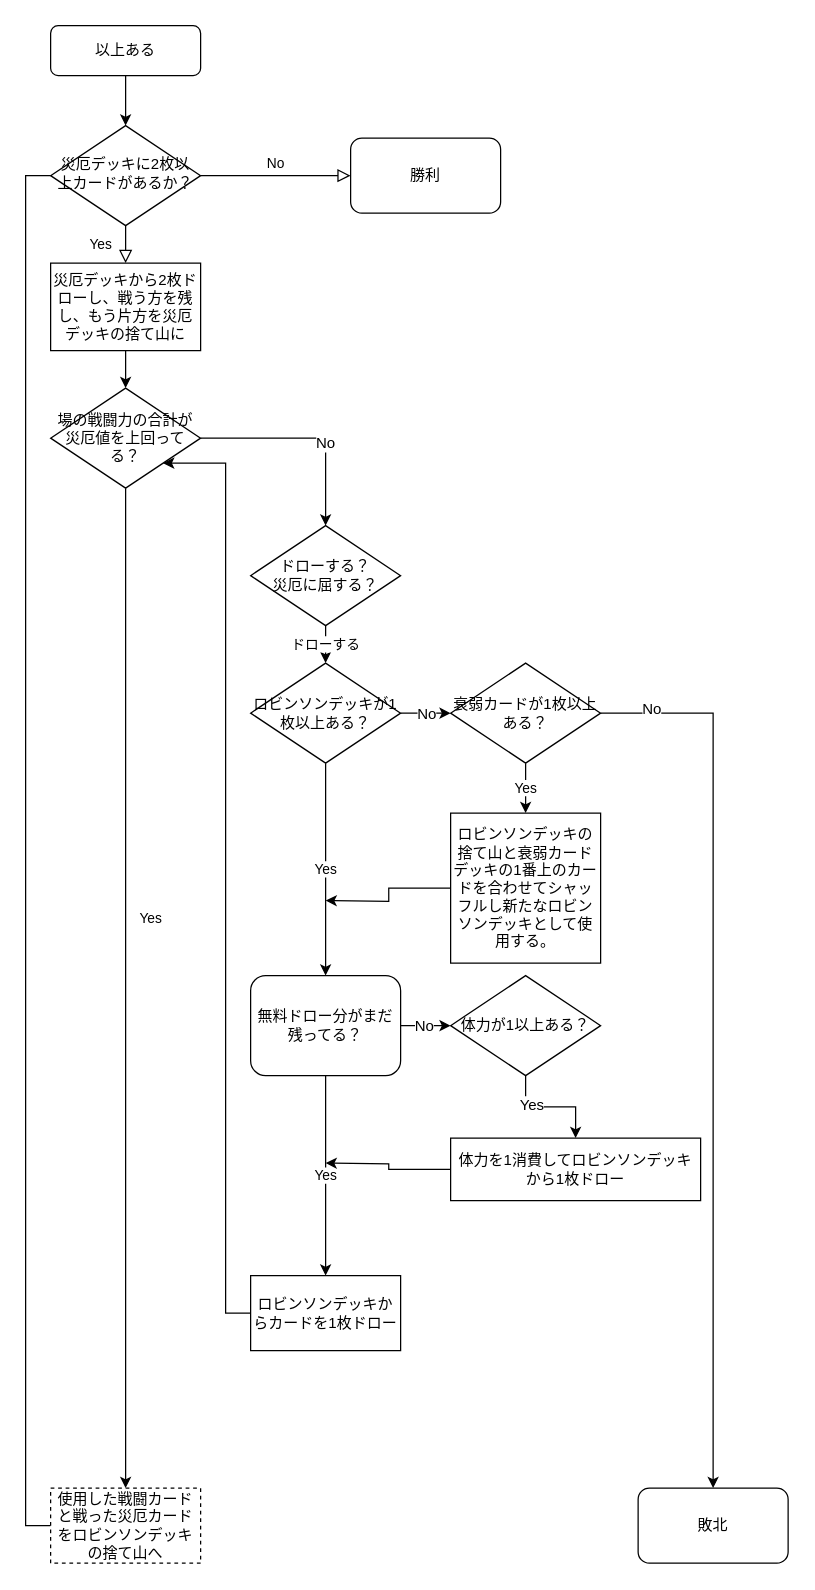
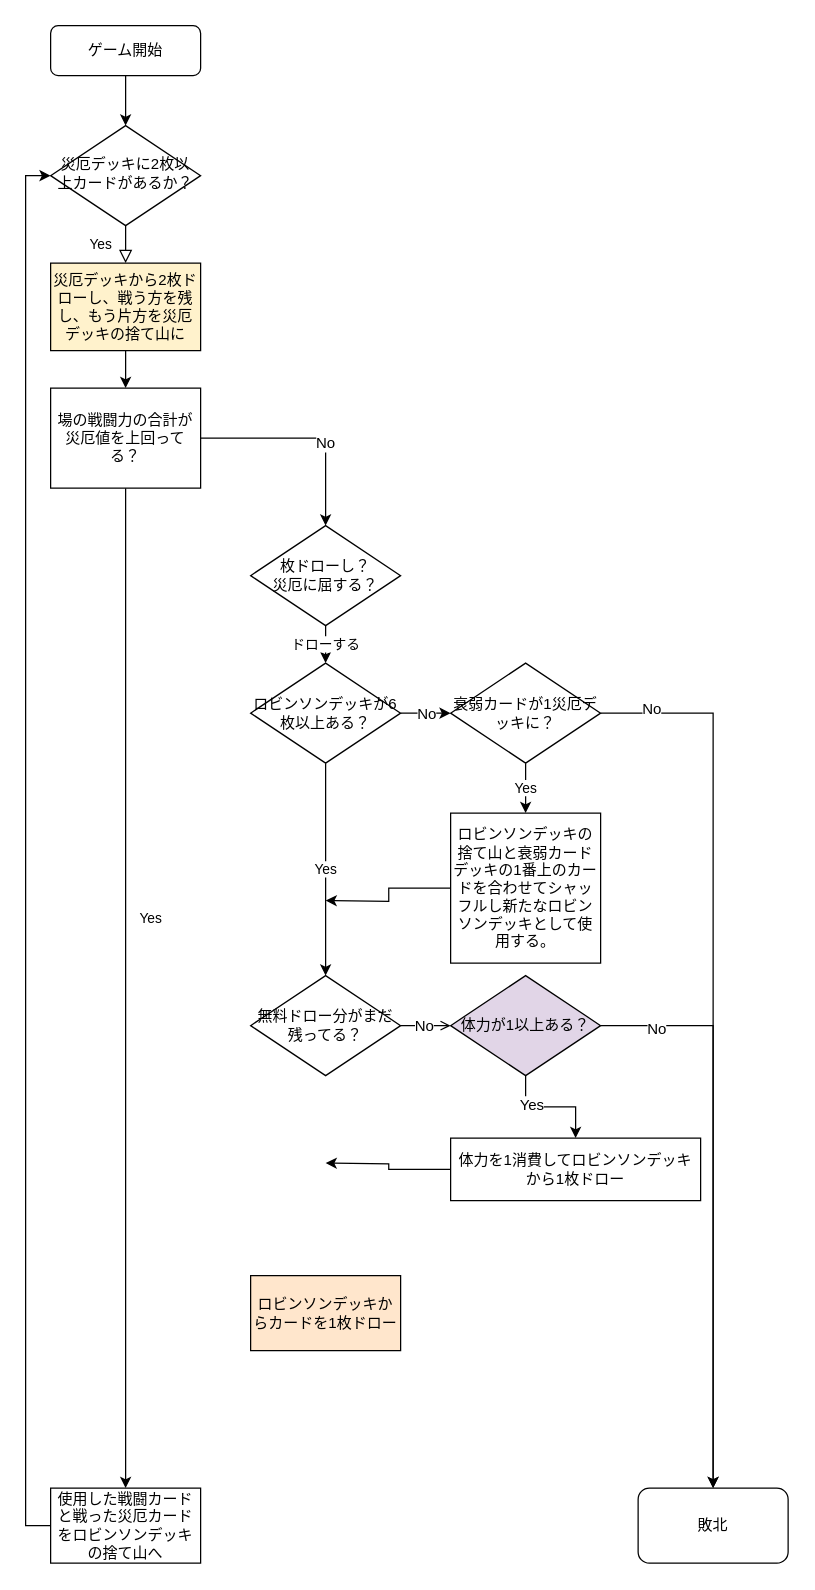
(126, 51) -> (126, 51)
(44, 176) -> (41, 176)
(269, 176) -> none
(426, 176) -> none
(126, 307) -> (126, 307)
(126, 438) -> (126, 438)
(326, 576) -> (326, 576)
(326, 713) -> (326, 713)
(526, 713) -> (526, 713)
(226, 874) -> none
(326, 1026) -> (326, 1026)
(441, 1026) -> (443, 1026)
(526, 1026) -> (526, 1026)
none -> (656, 1026)
(326, 1172) -> none
(326, 1313) -> (326, 1313)
(126, 1526) -> (126, 1526)
